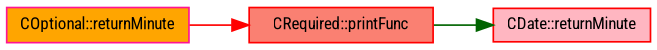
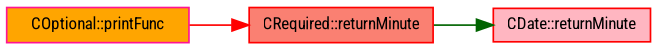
(98, 25) -> (98, 25)
(341, 25) -> (341, 25)
